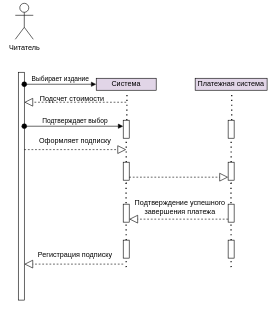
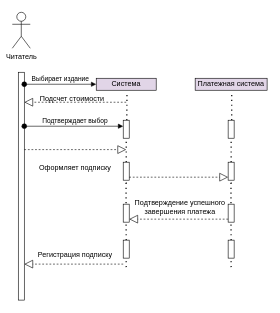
(24, 21) -> (21, 30)
(75, 141) -> (75, 168)
